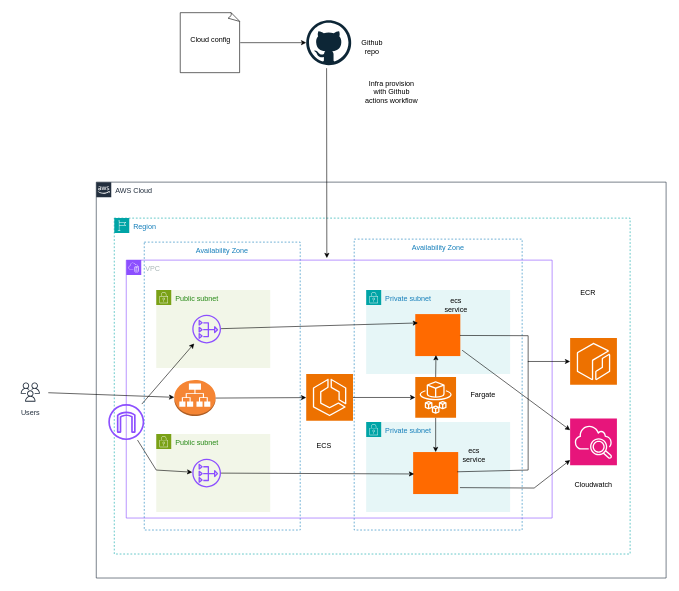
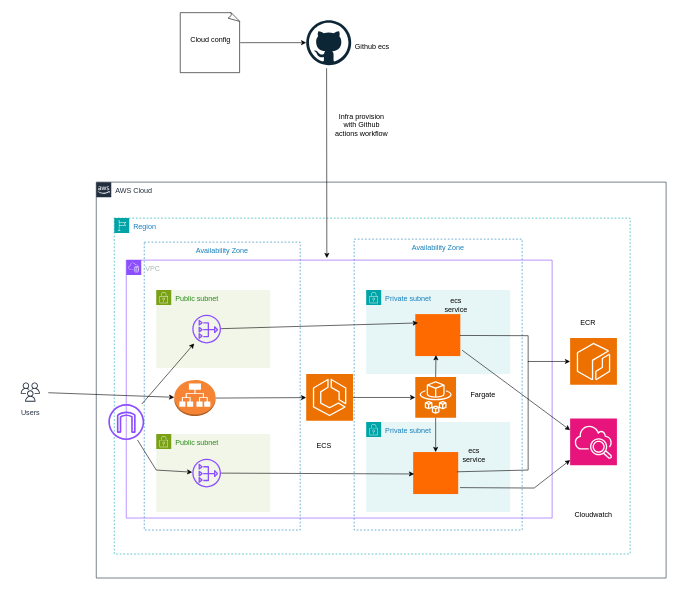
(372, 47) -> (372, 47)
(392, 92) -> (362, 125)
(588, 293) -> (588, 323)
(594, 485) -> (594, 515)
